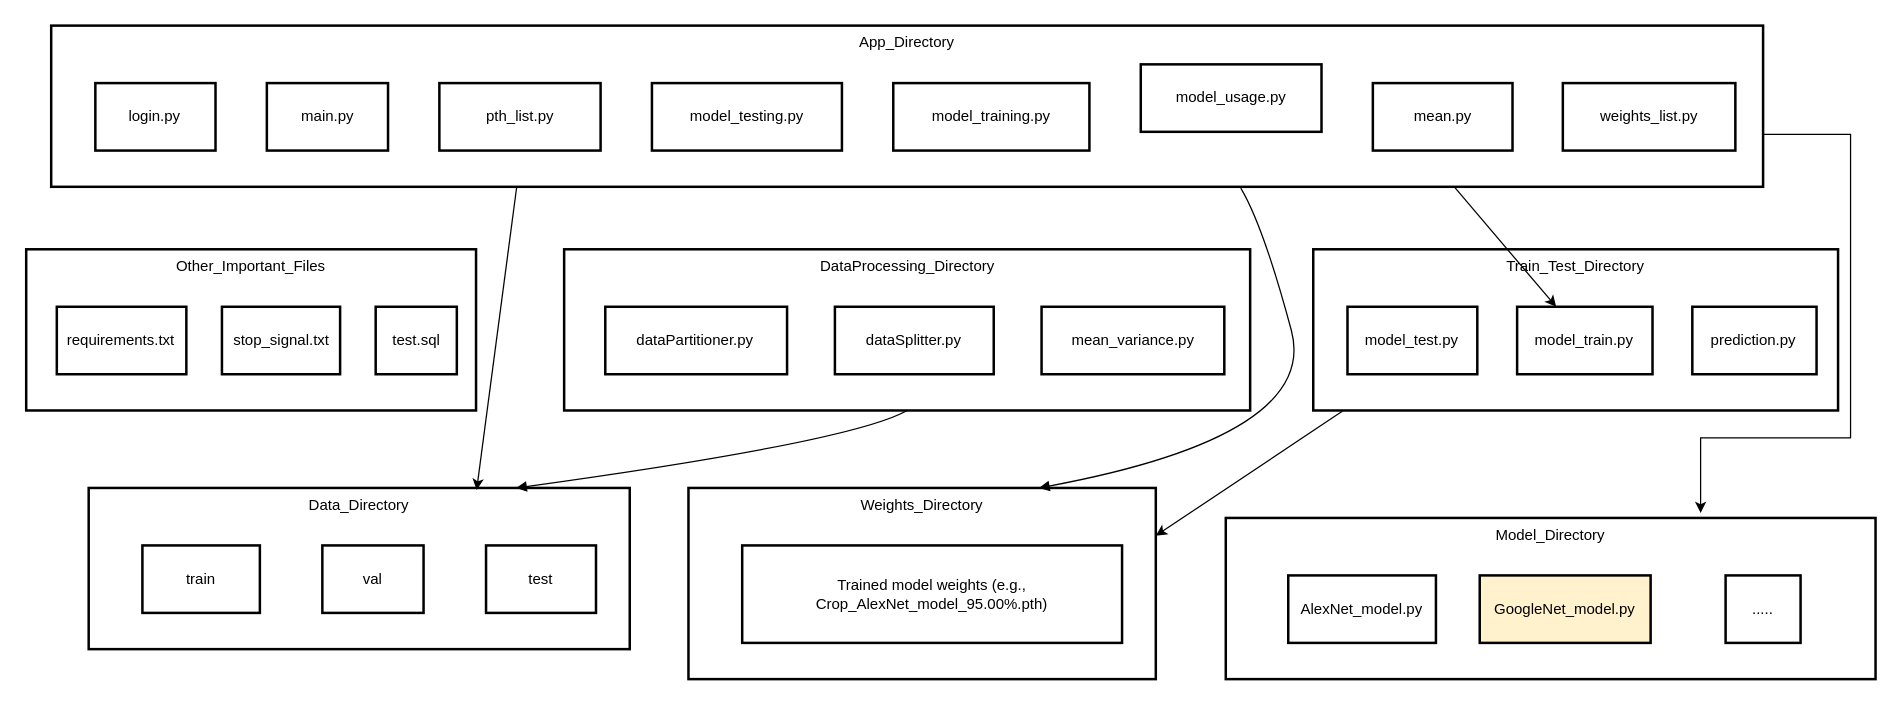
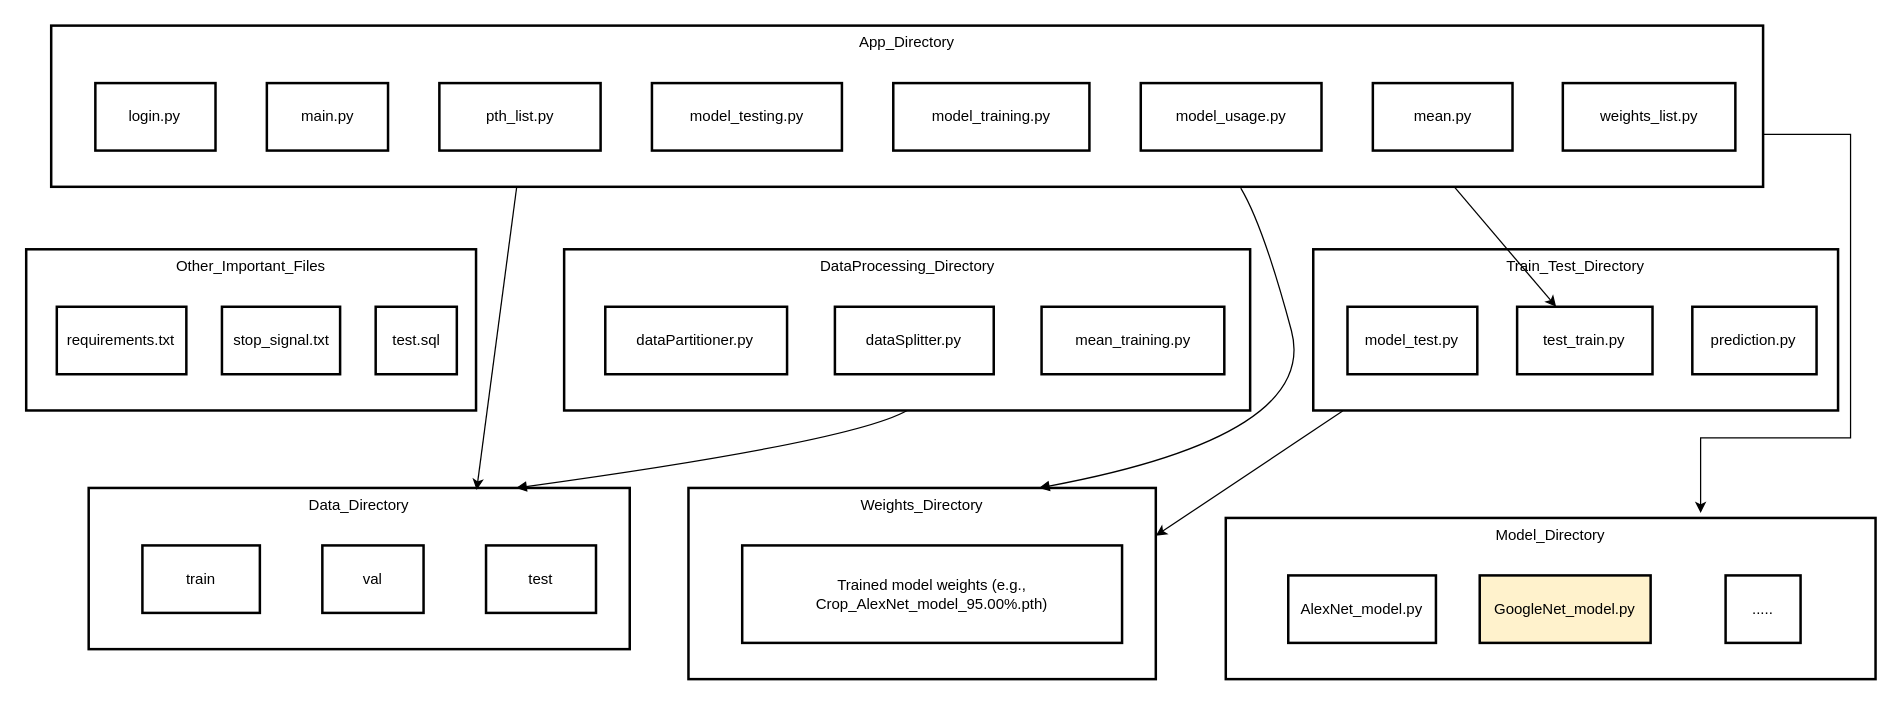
(1231, 98) -> (1231, 117)
(1133, 341) -> (1133, 341)
(1584, 341) -> (1584, 341)
